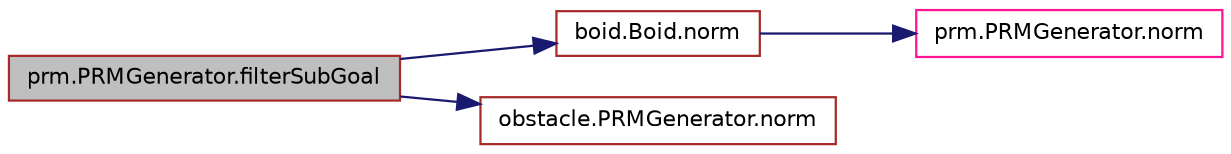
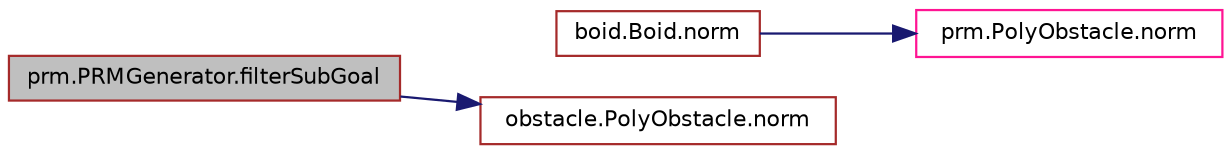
(1069, 34) -> (1069, 34)
(467, 52) -> none
(658, 121) -> (658, 121)
